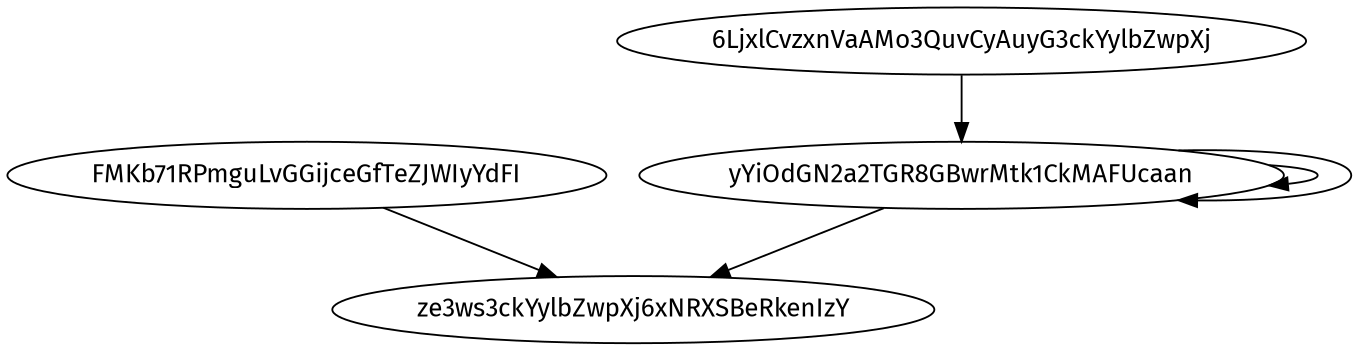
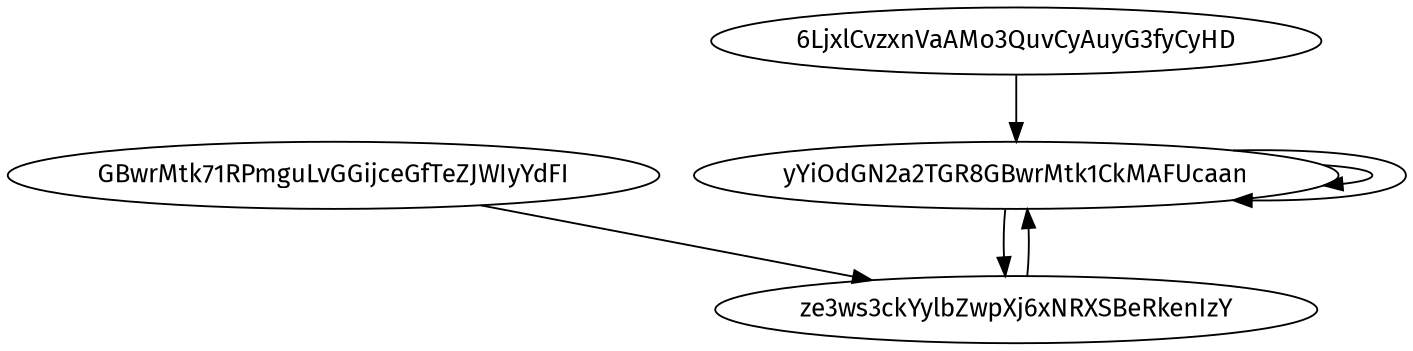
(962, 41) -> (1016, 41)
(307, 175) -> (334, 175)
none -> (1029, 252)
